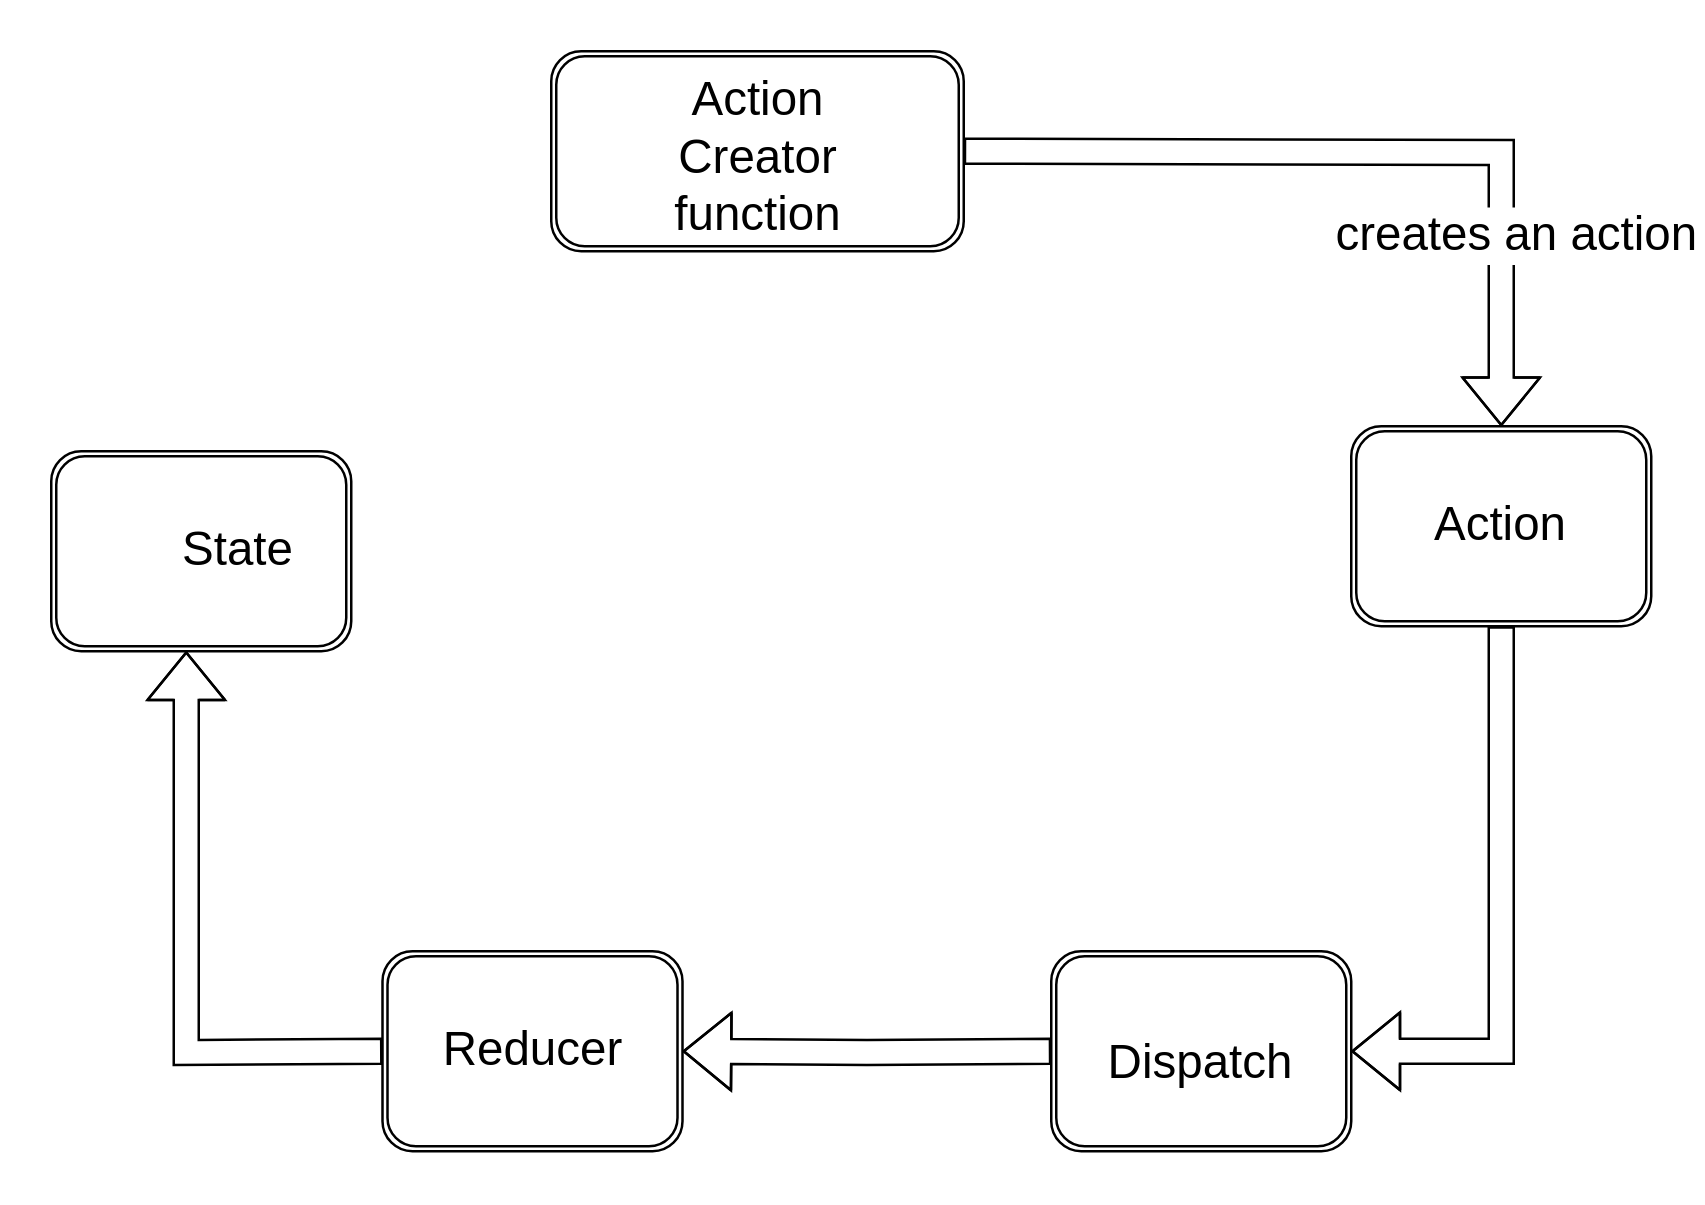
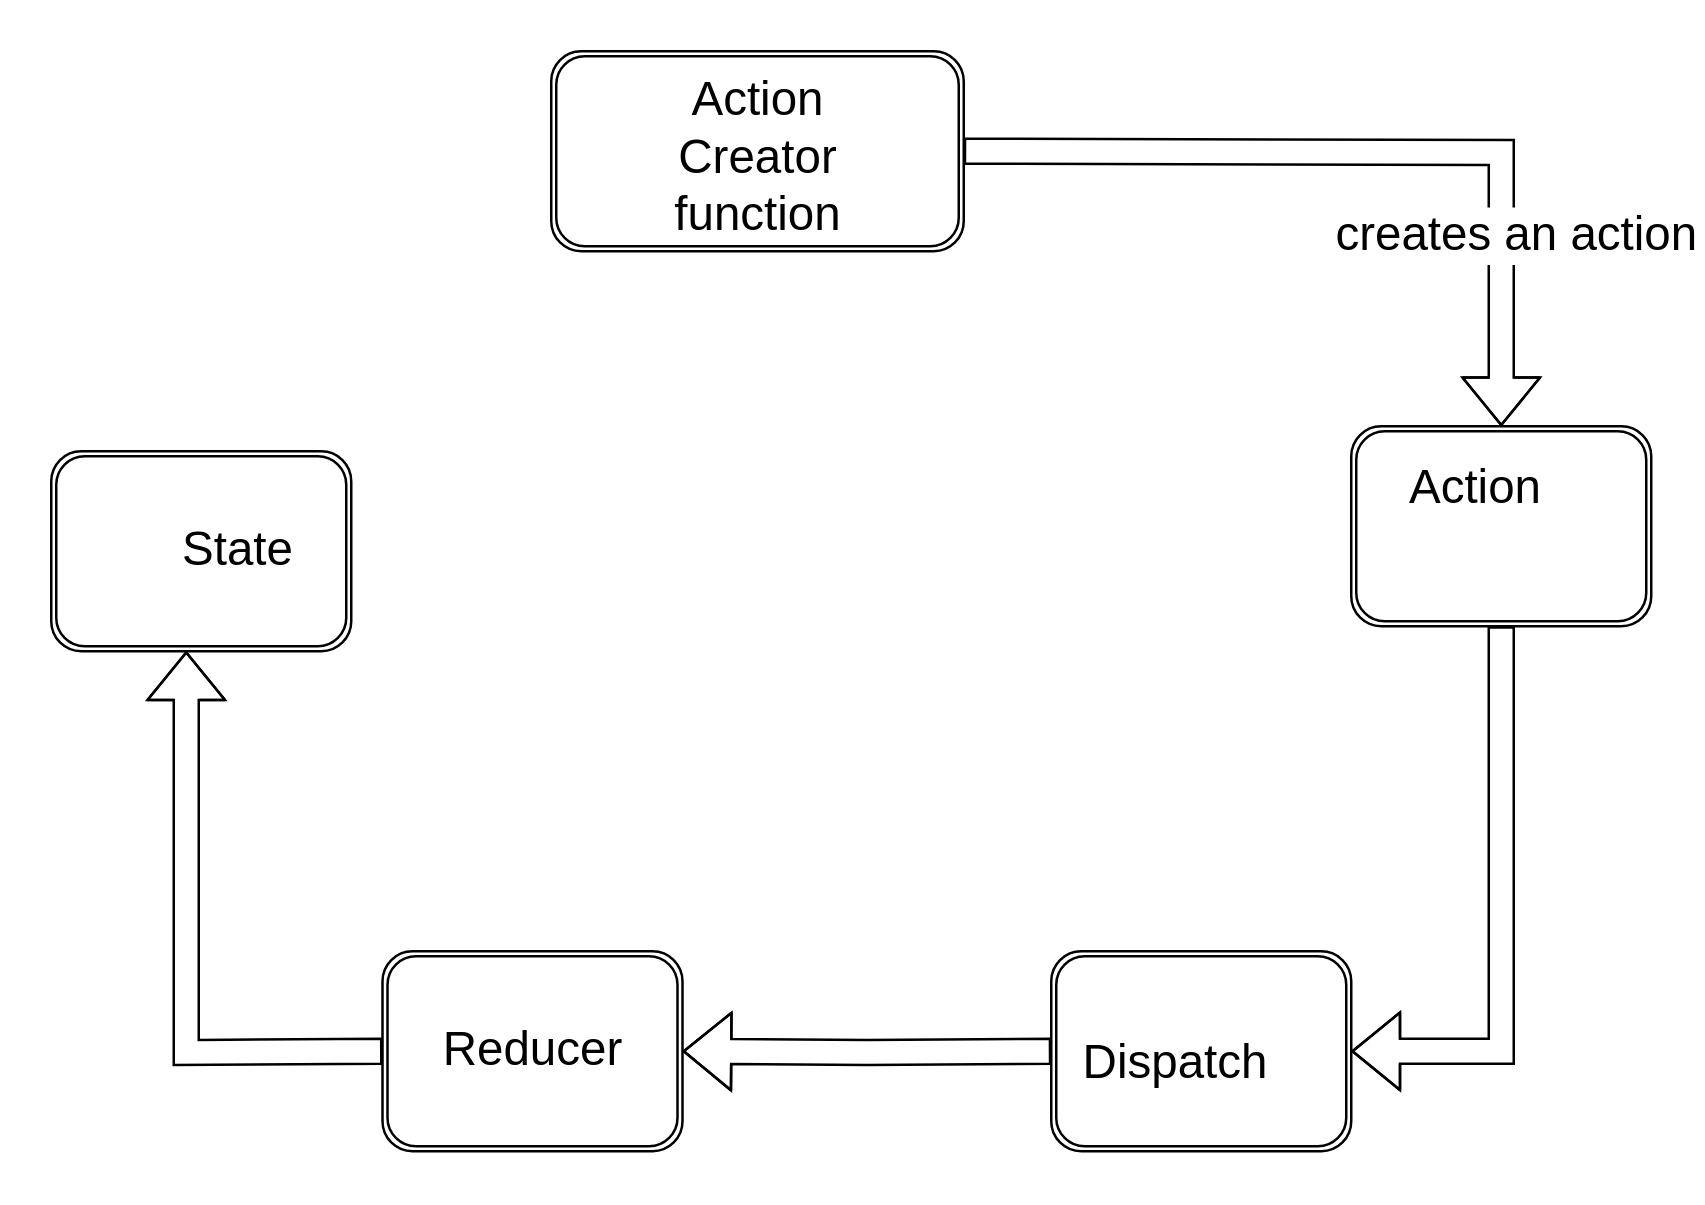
(1501, 526) -> (1476, 489)
(1201, 1064) -> (1176, 1064)
